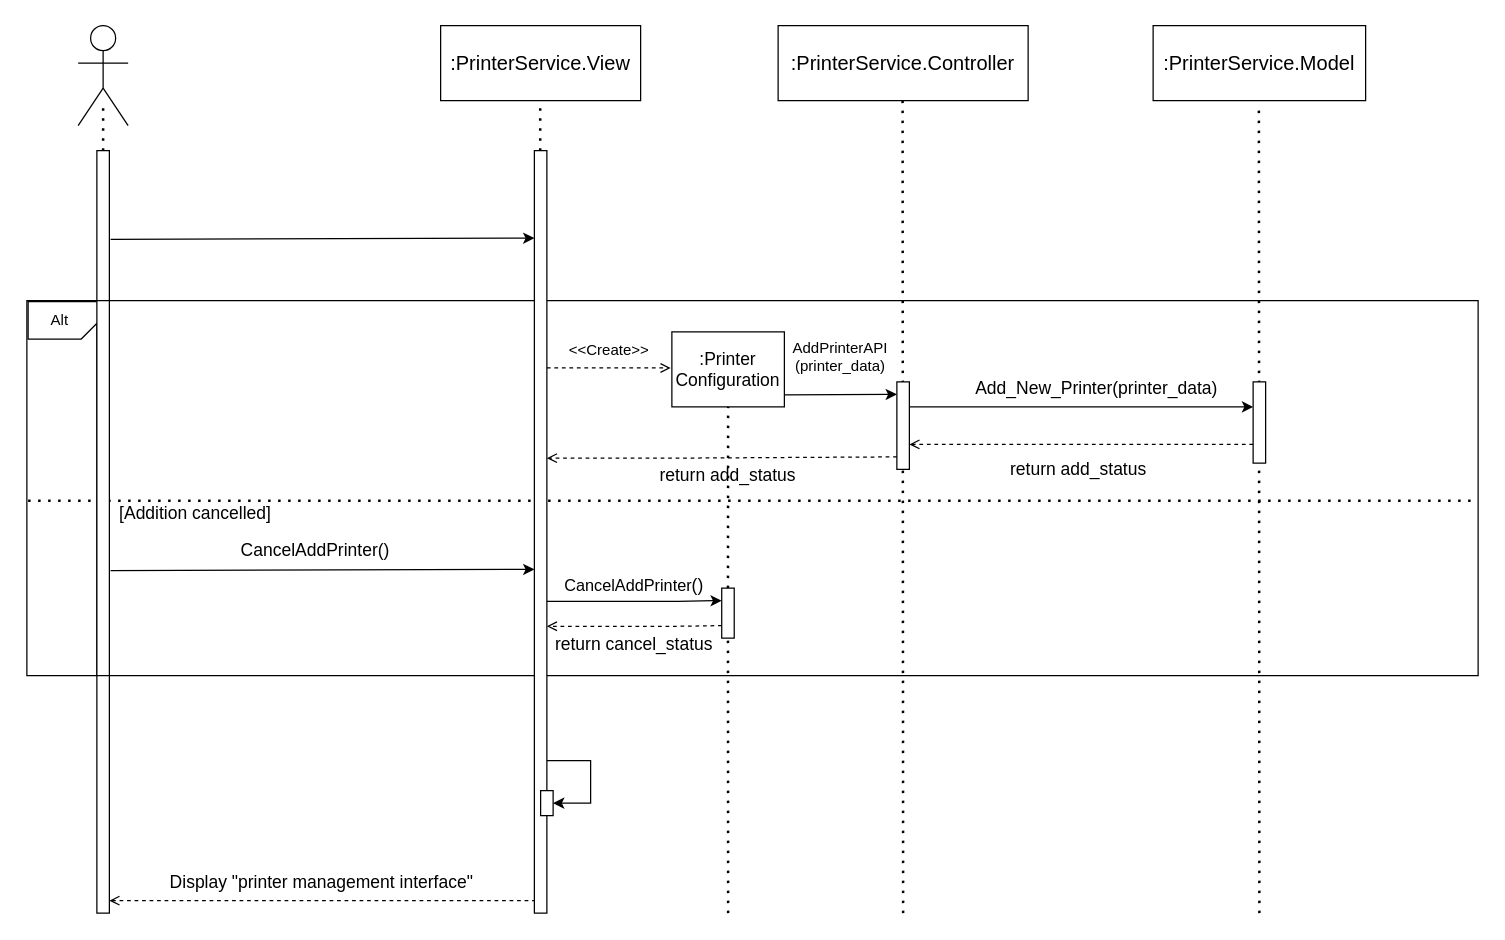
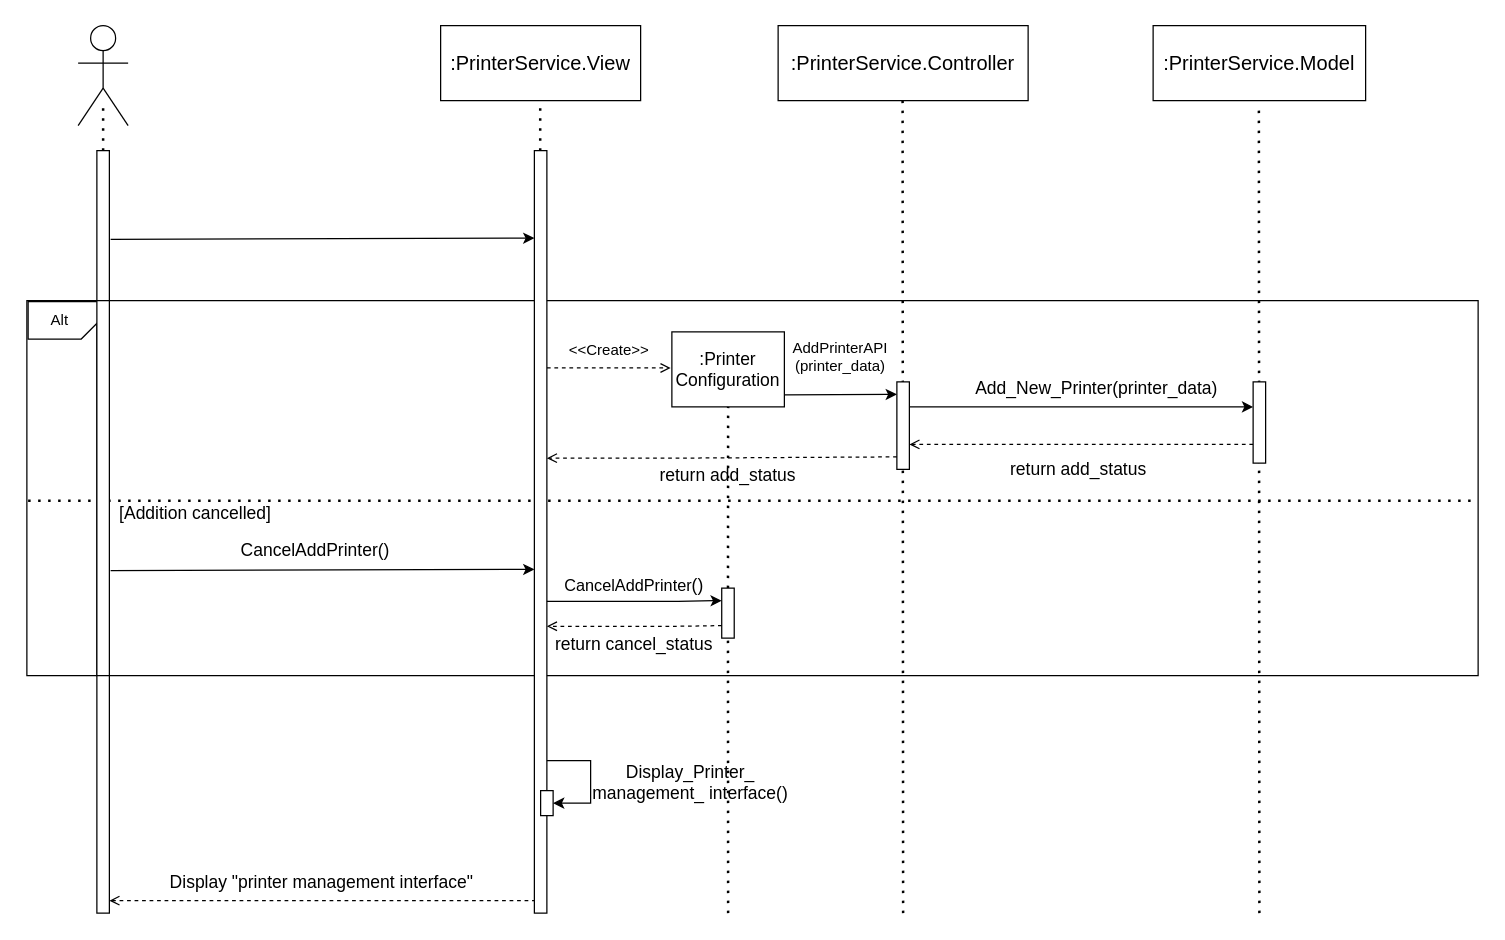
none -> (691, 782)
